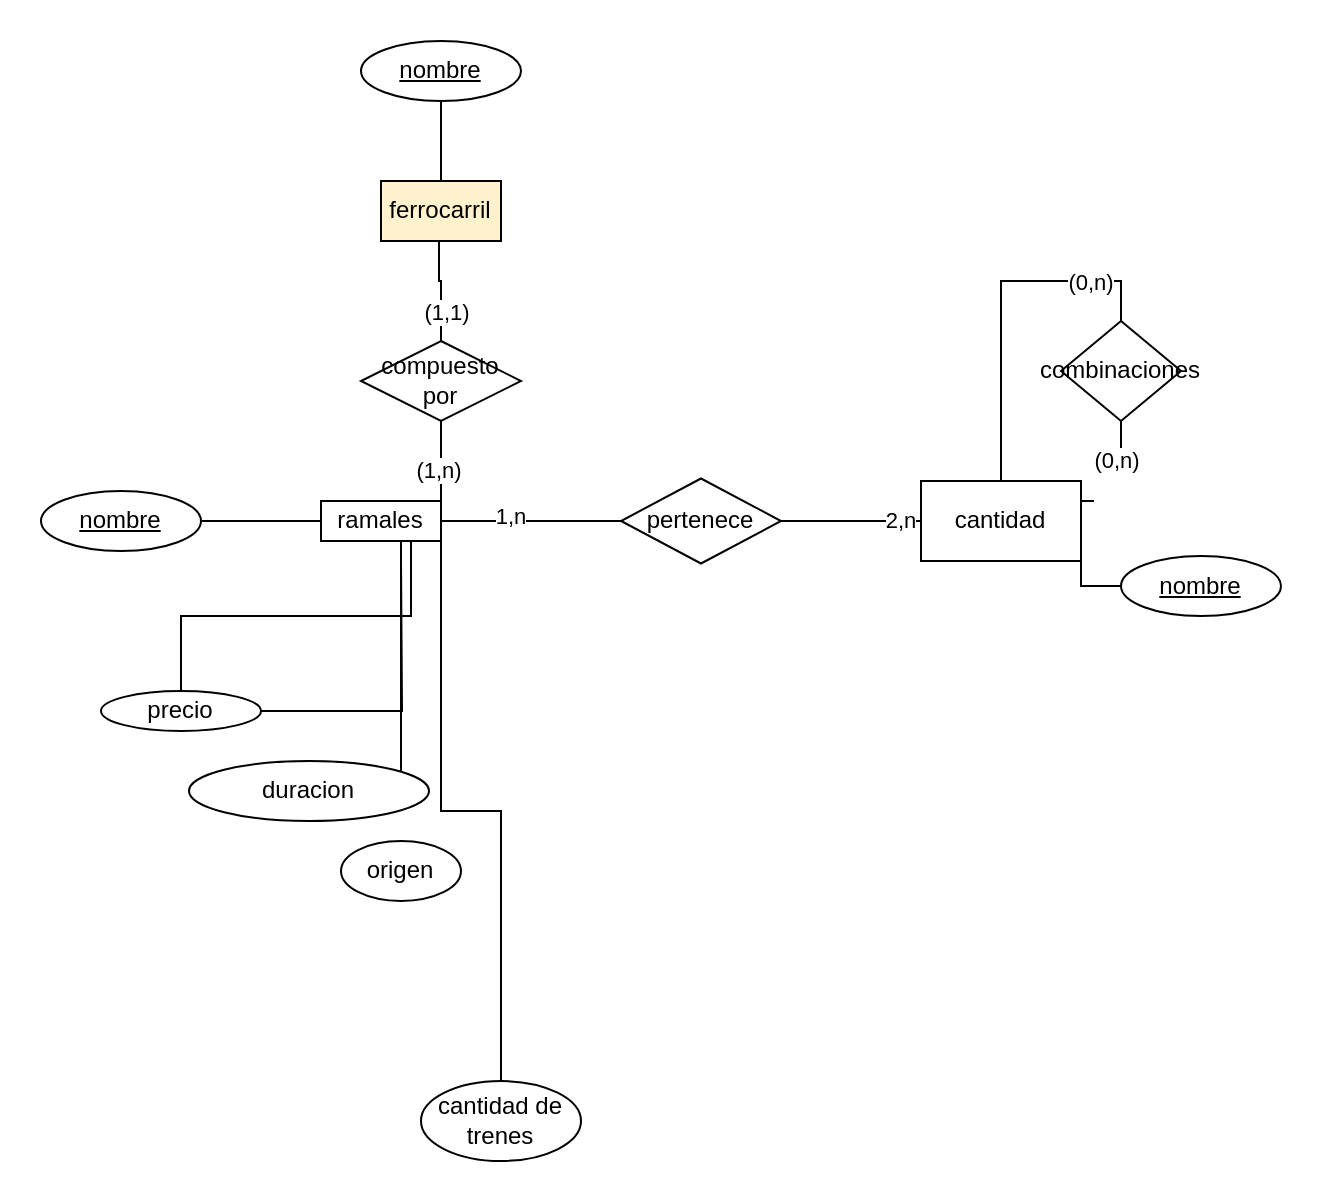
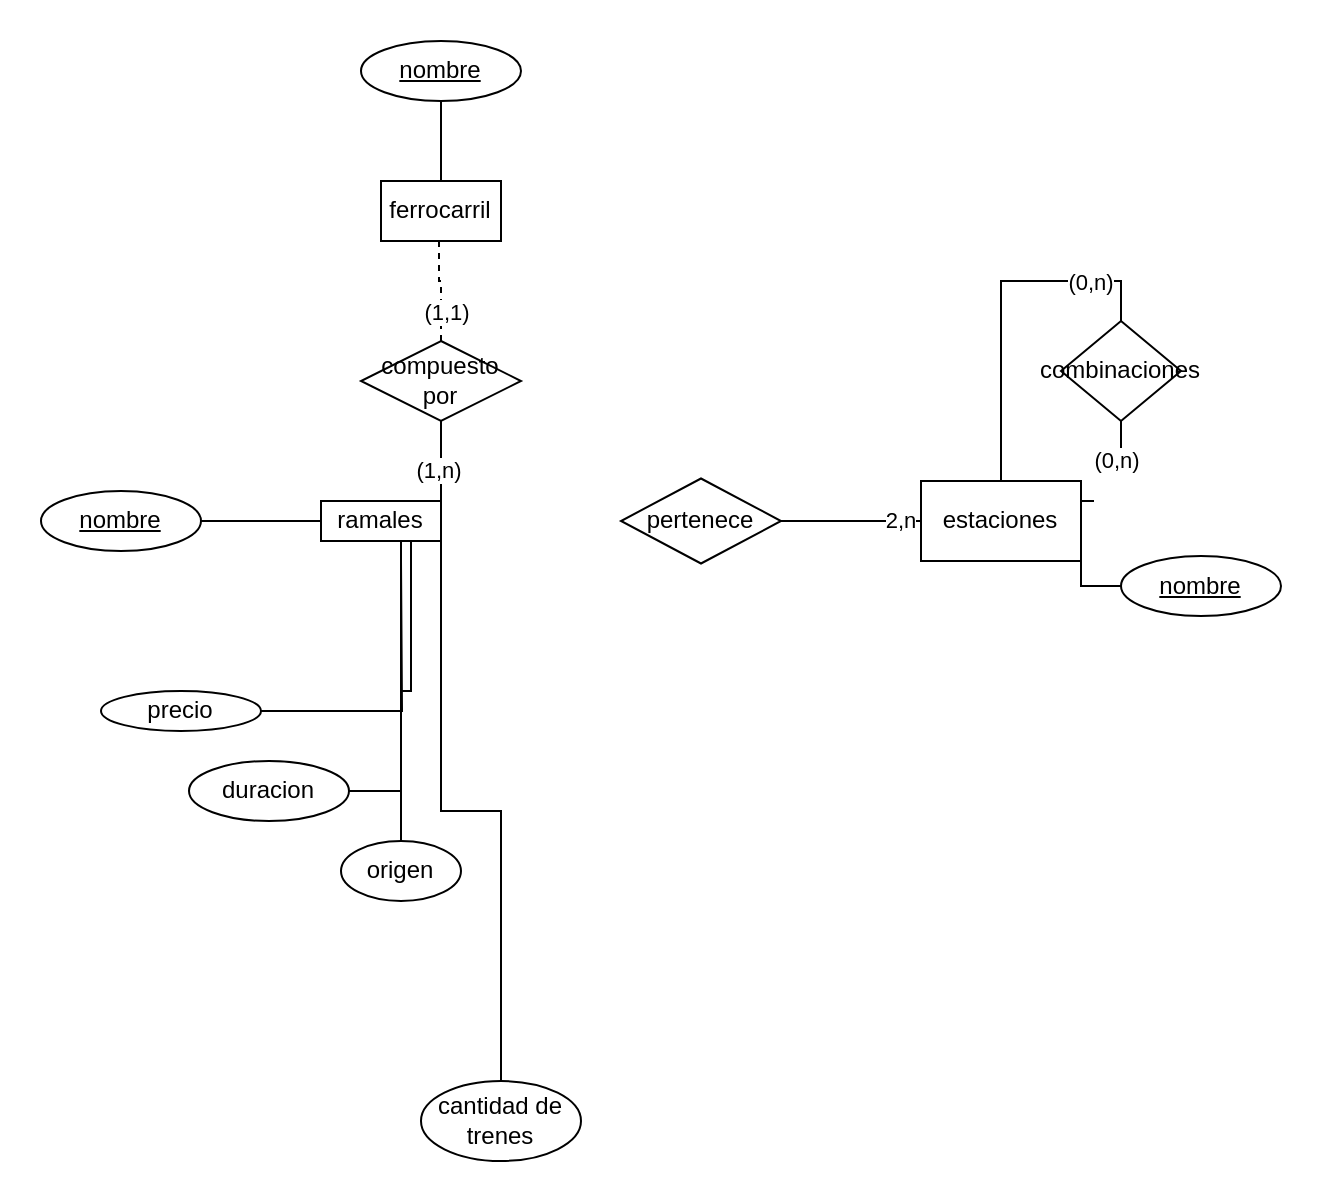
(441, 211) -> (441, 211)
(439, 274) -> (439, 274)
(531, 521) -> none
(1001, 521) -> (1001, 521)
(260, 616) -> (411, 655)
(309, 791) -> (269, 791)
